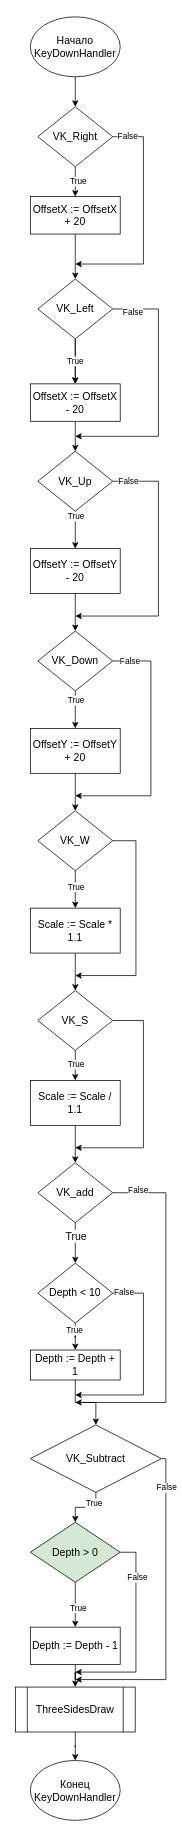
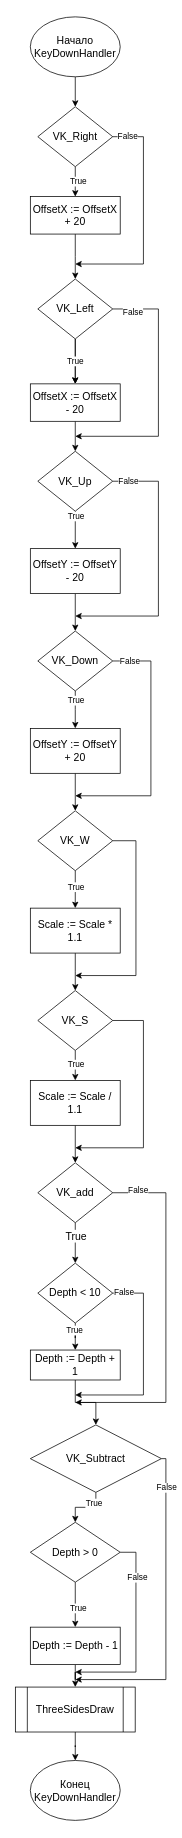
(75, 1553) -> (75, 1553)
